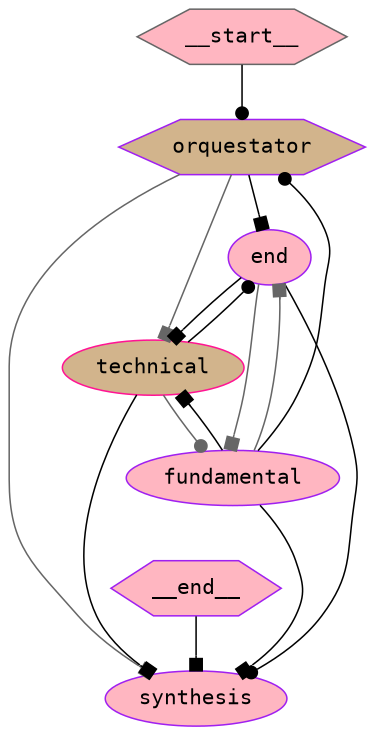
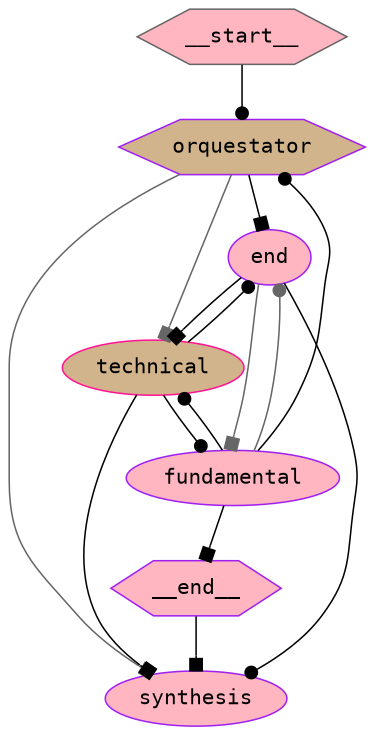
(275, 375) -> (275, 375)
(180, 419) -> (180, 419)
(206, 426) -> (206, 426)
(303, 588) -> (217, 526)
